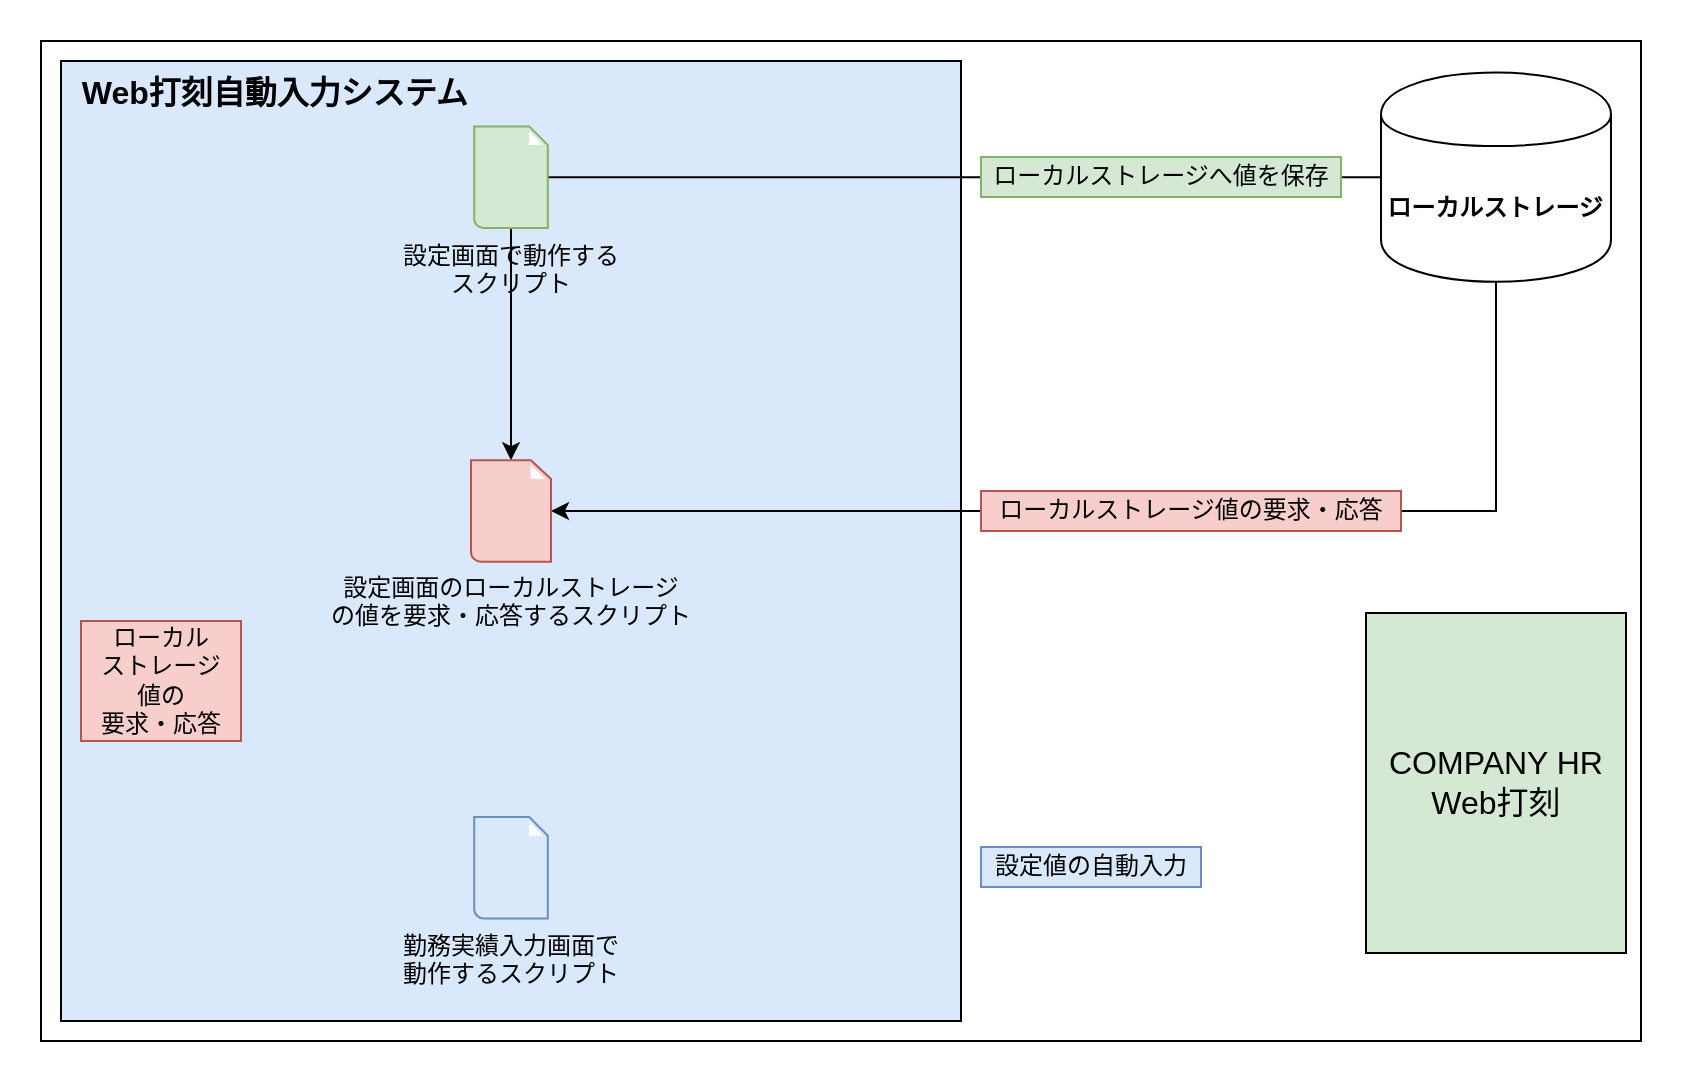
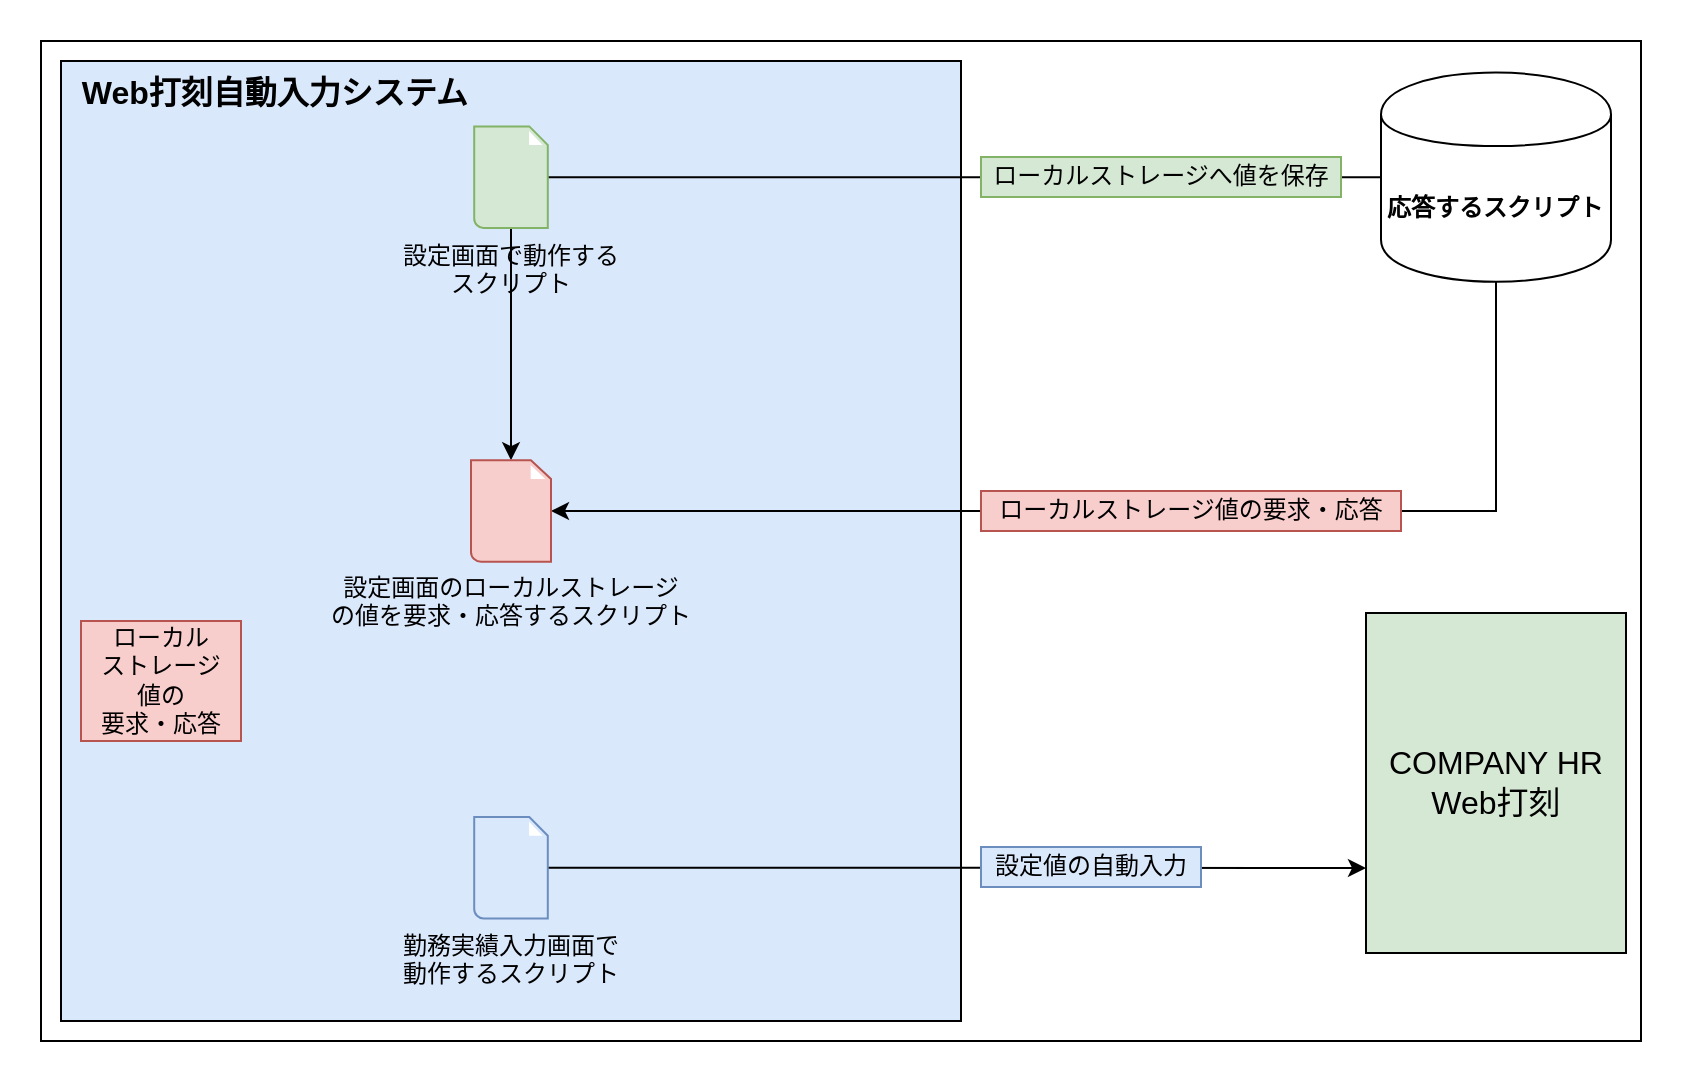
(1496, 209) -> (1496, 209)
none -> (764, 868)
